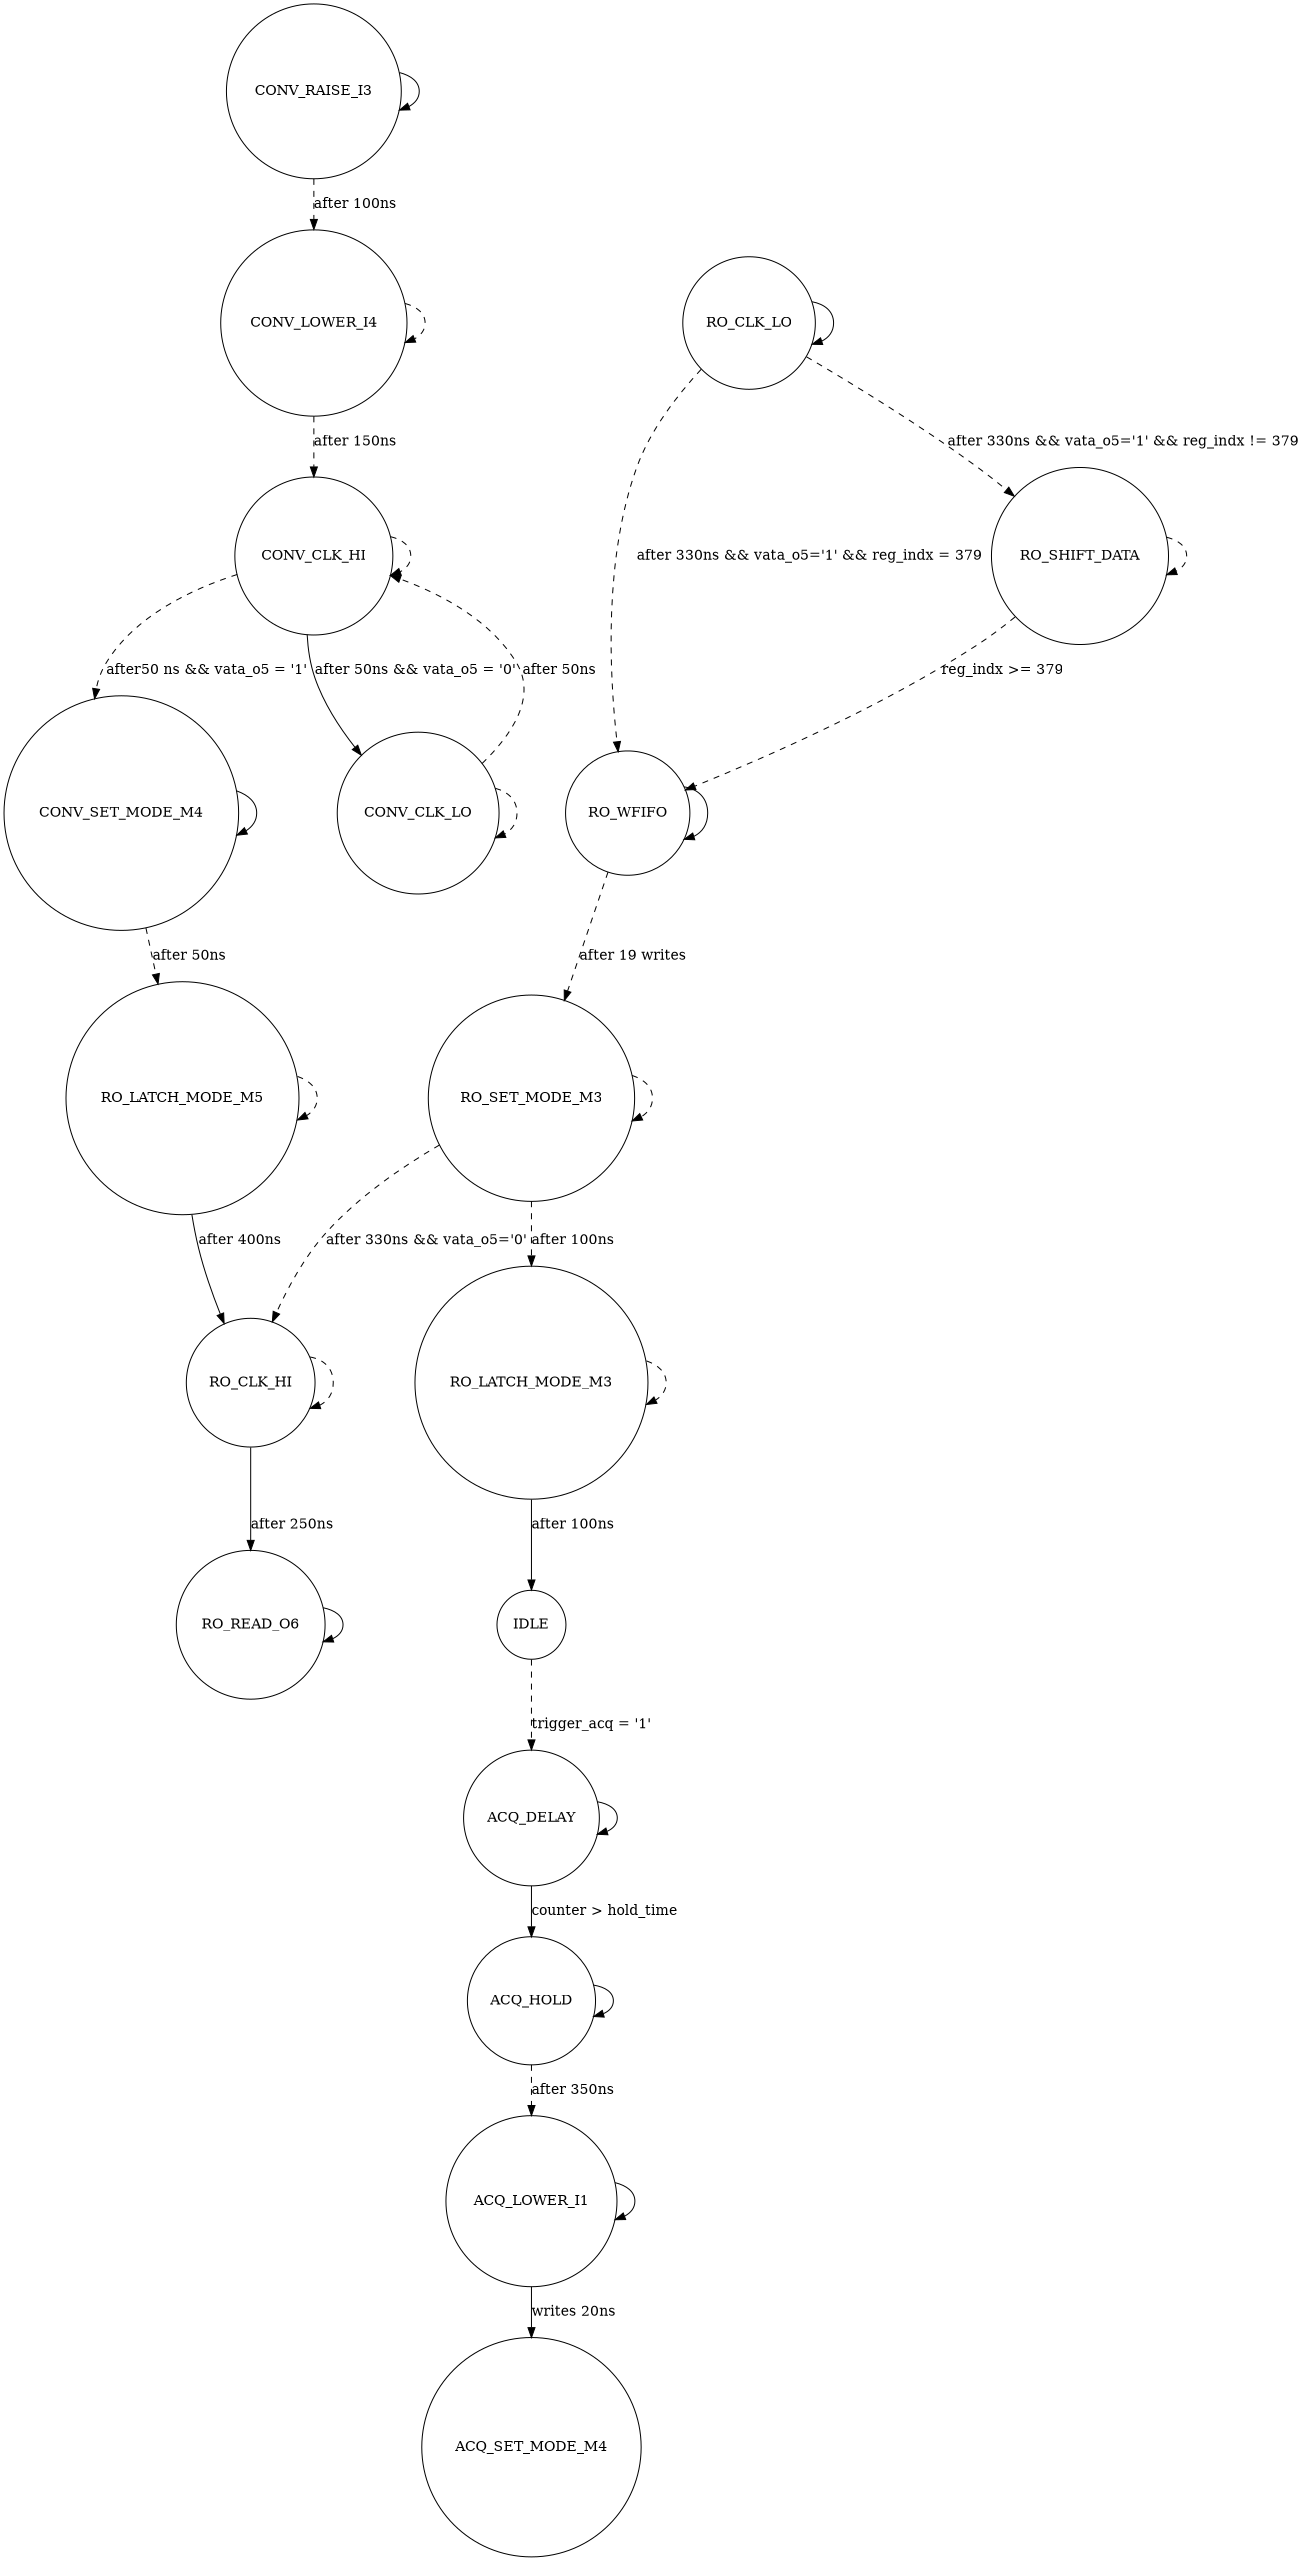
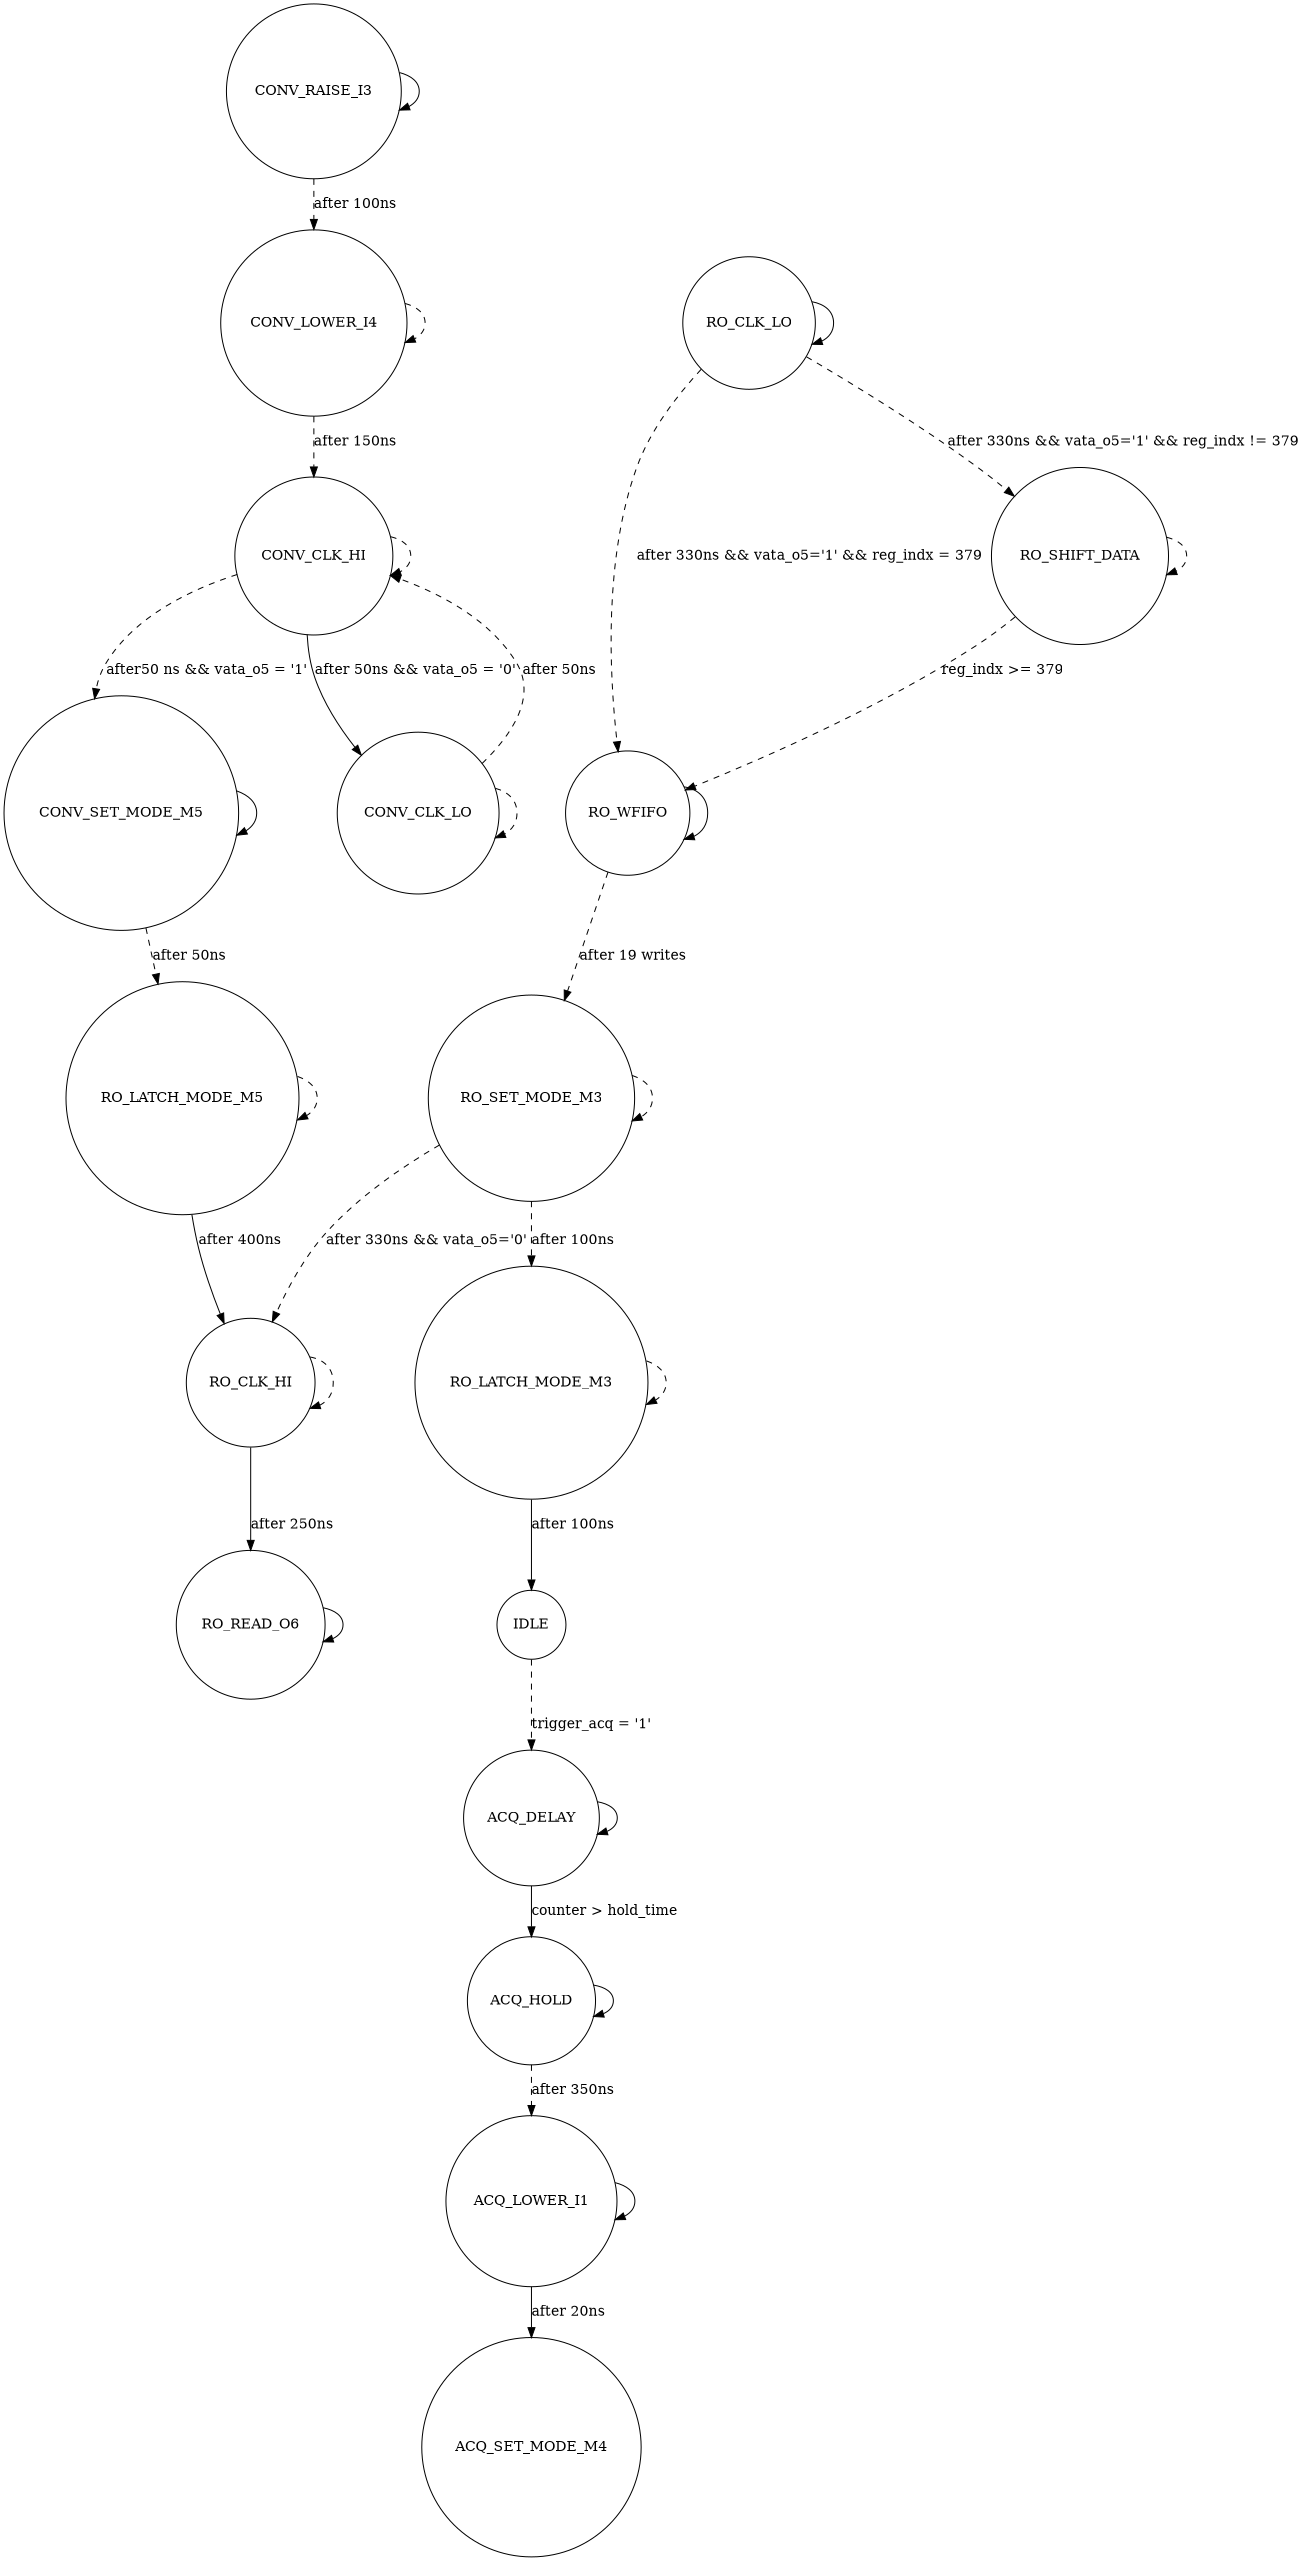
(121, 813) -> (121, 813)
(574, 2312) -> (569, 2312)
